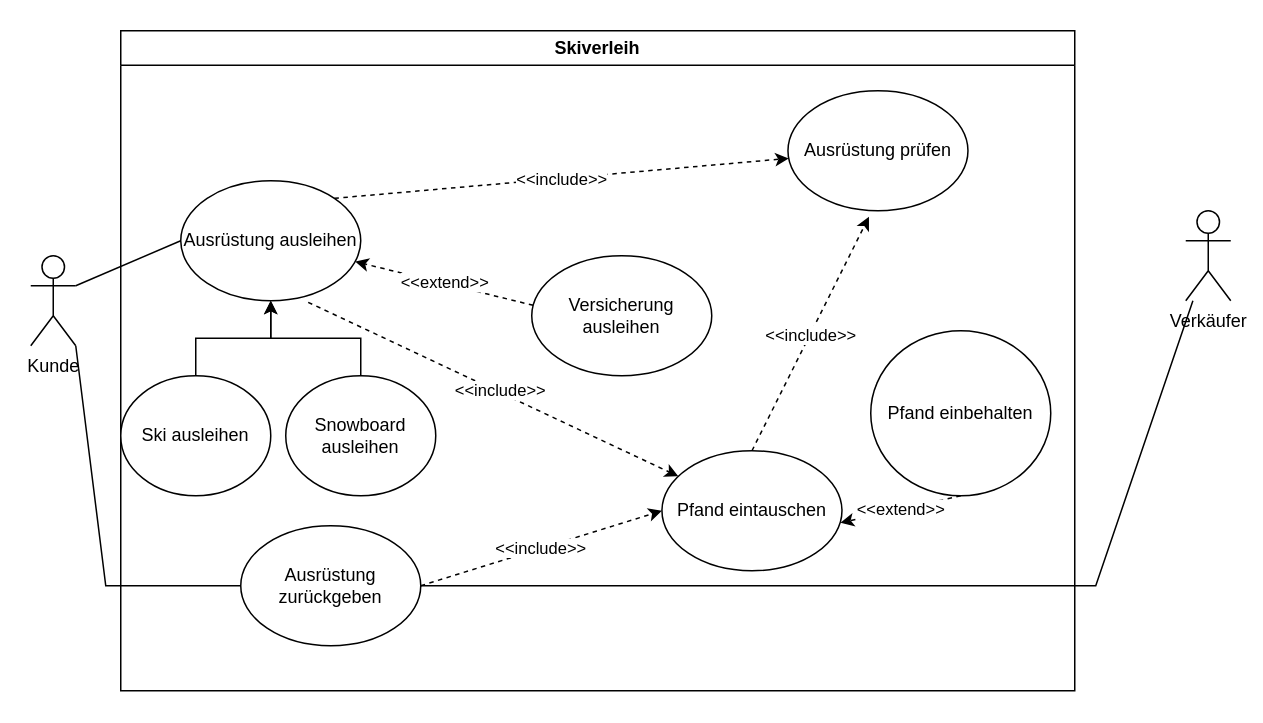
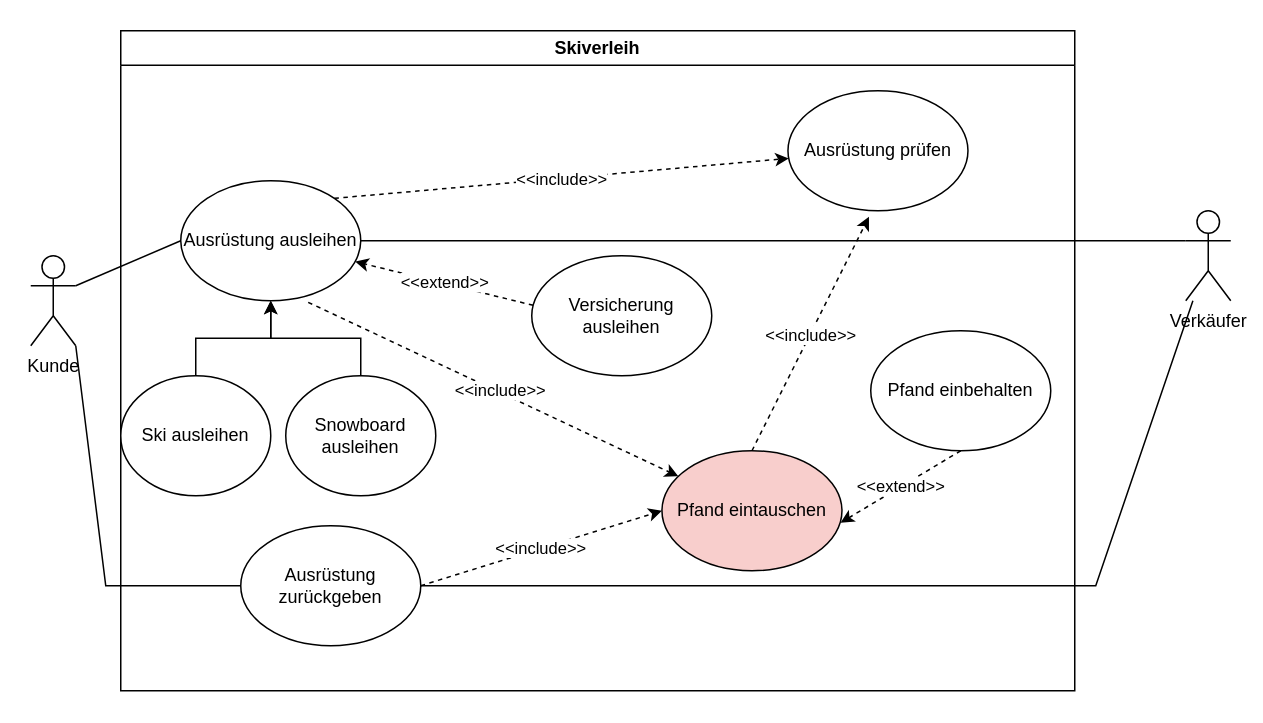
none -> (772, 241)
(961, 413) -> (961, 391)
(752, 511) -> (752, 511)
